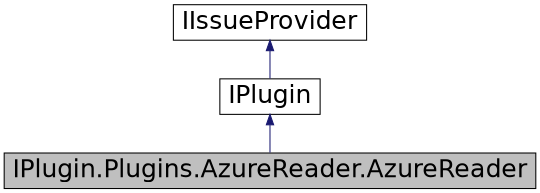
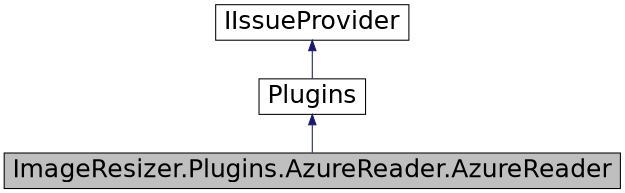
(270, 97) -> (312, 97)
(270, 171) -> (312, 171)
